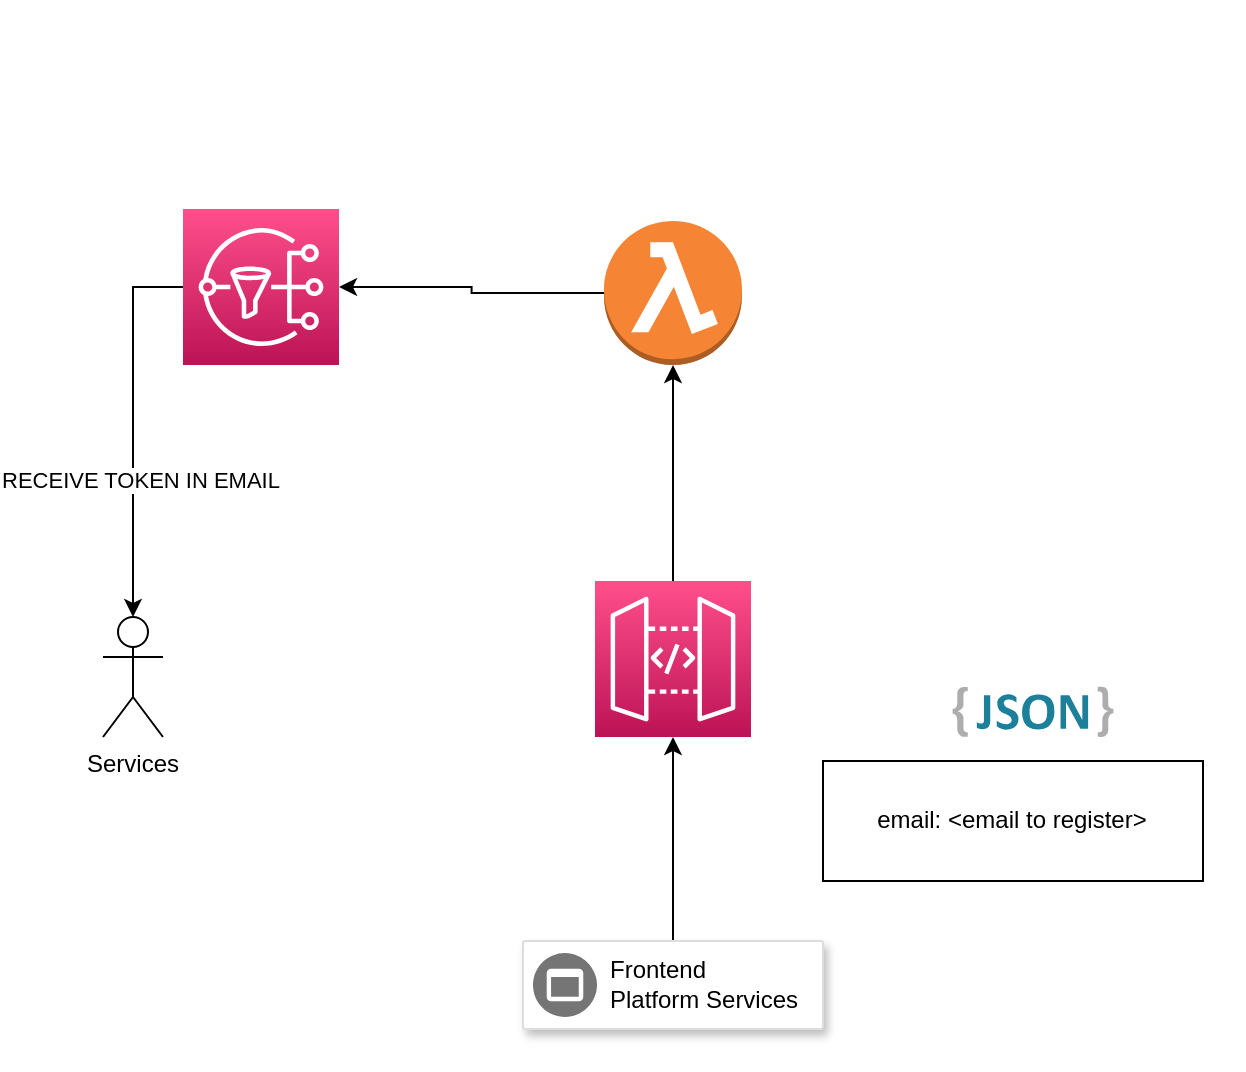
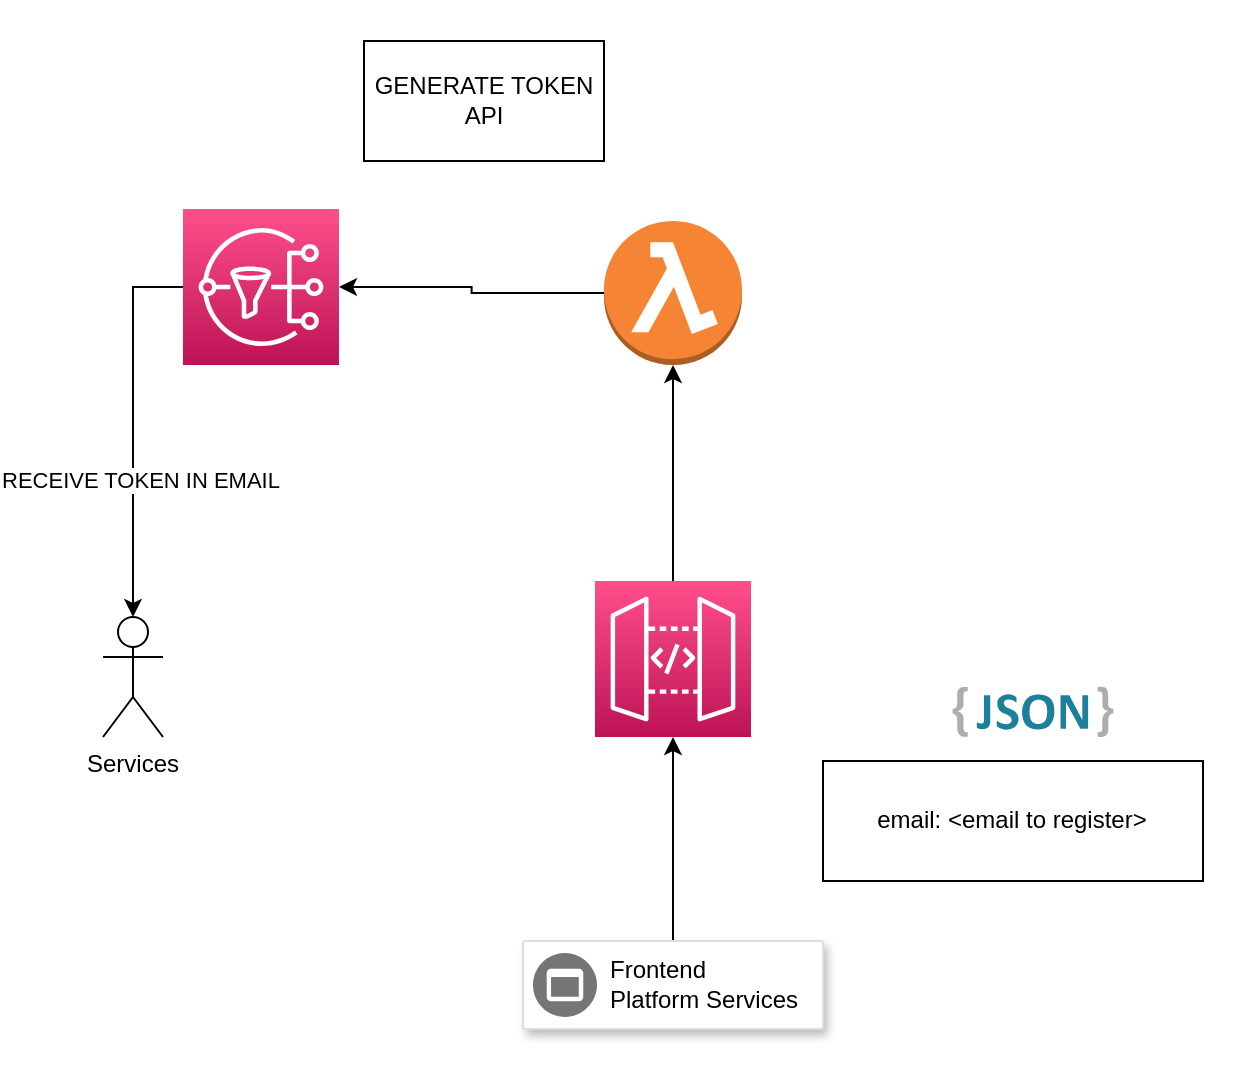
none -> (484, 101)
